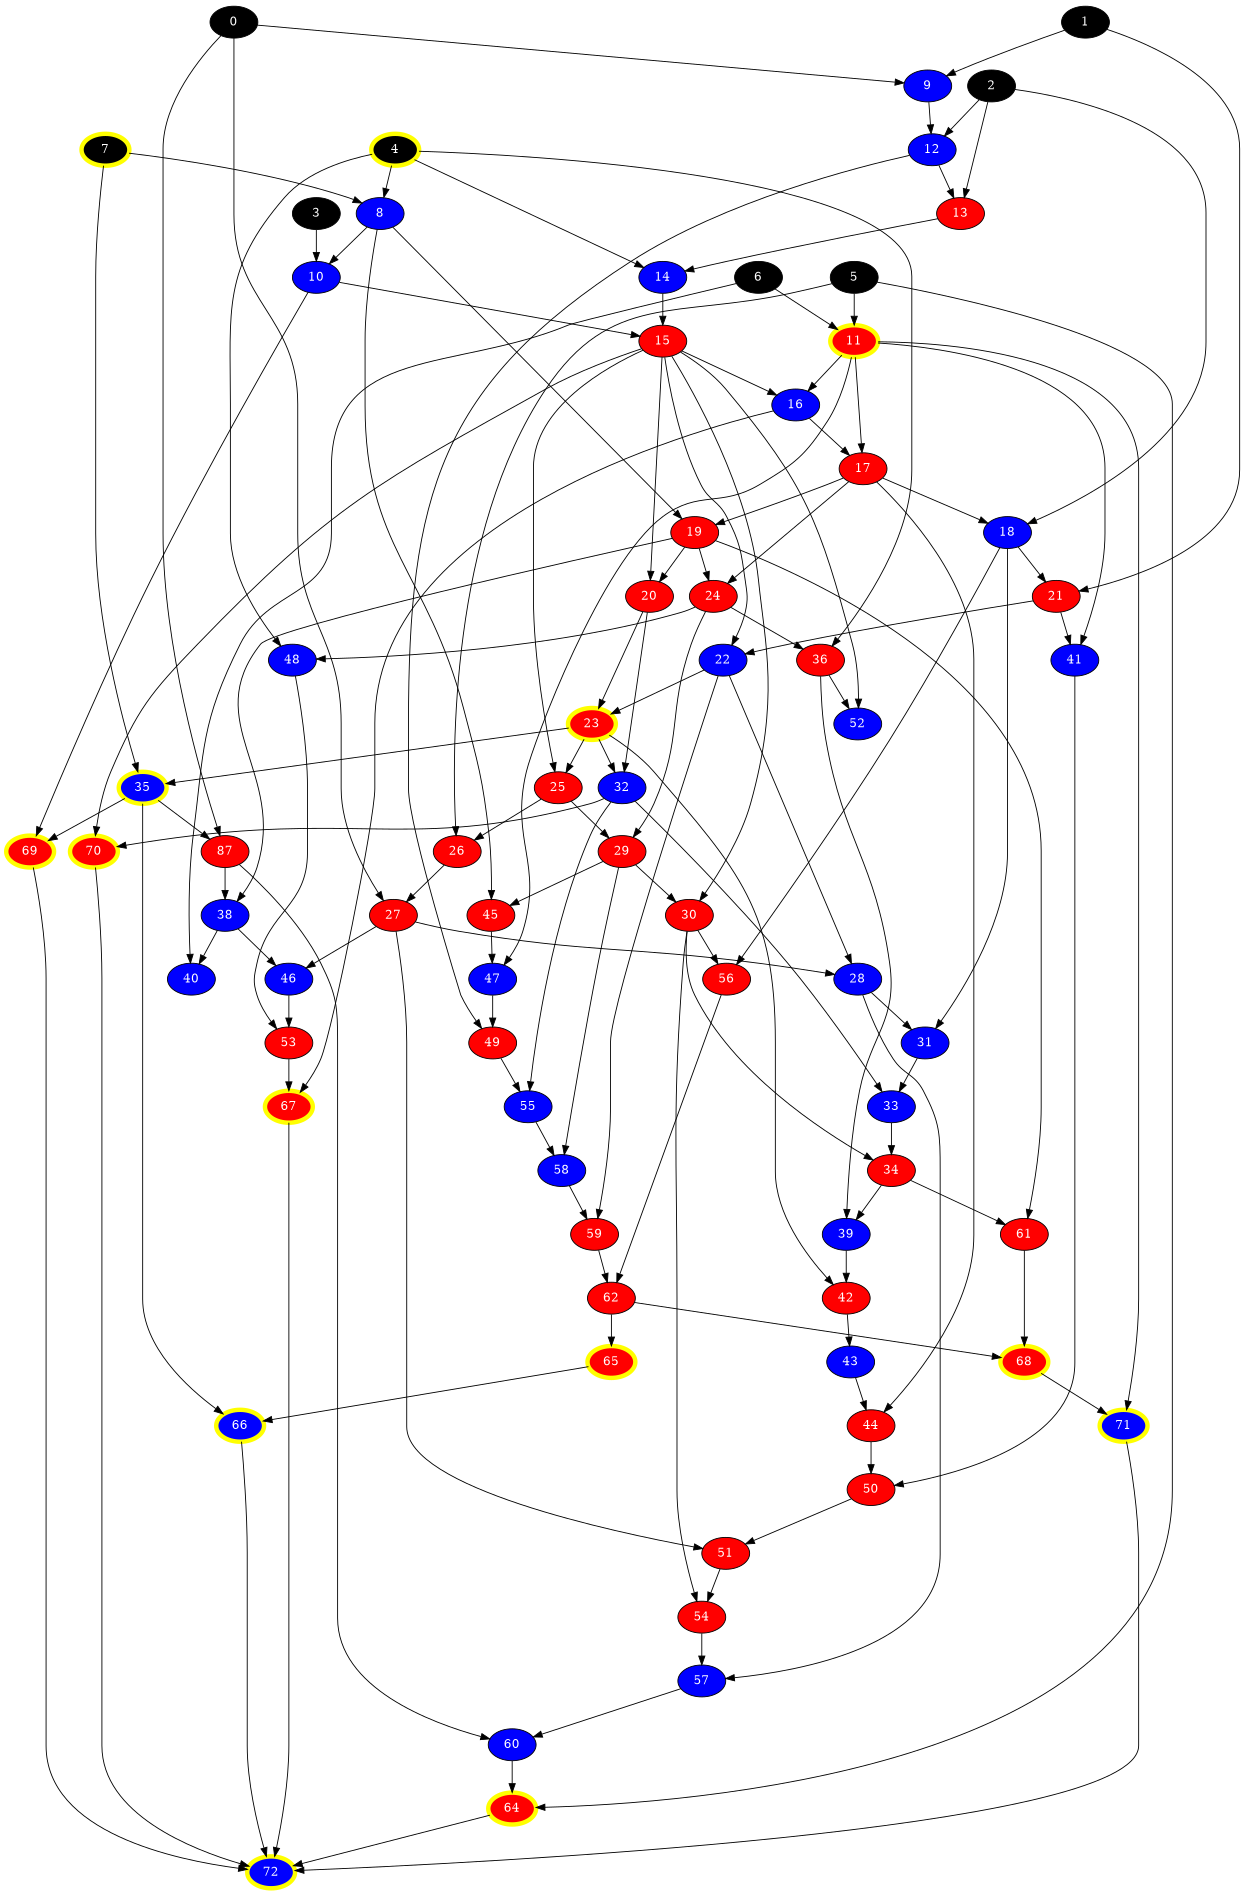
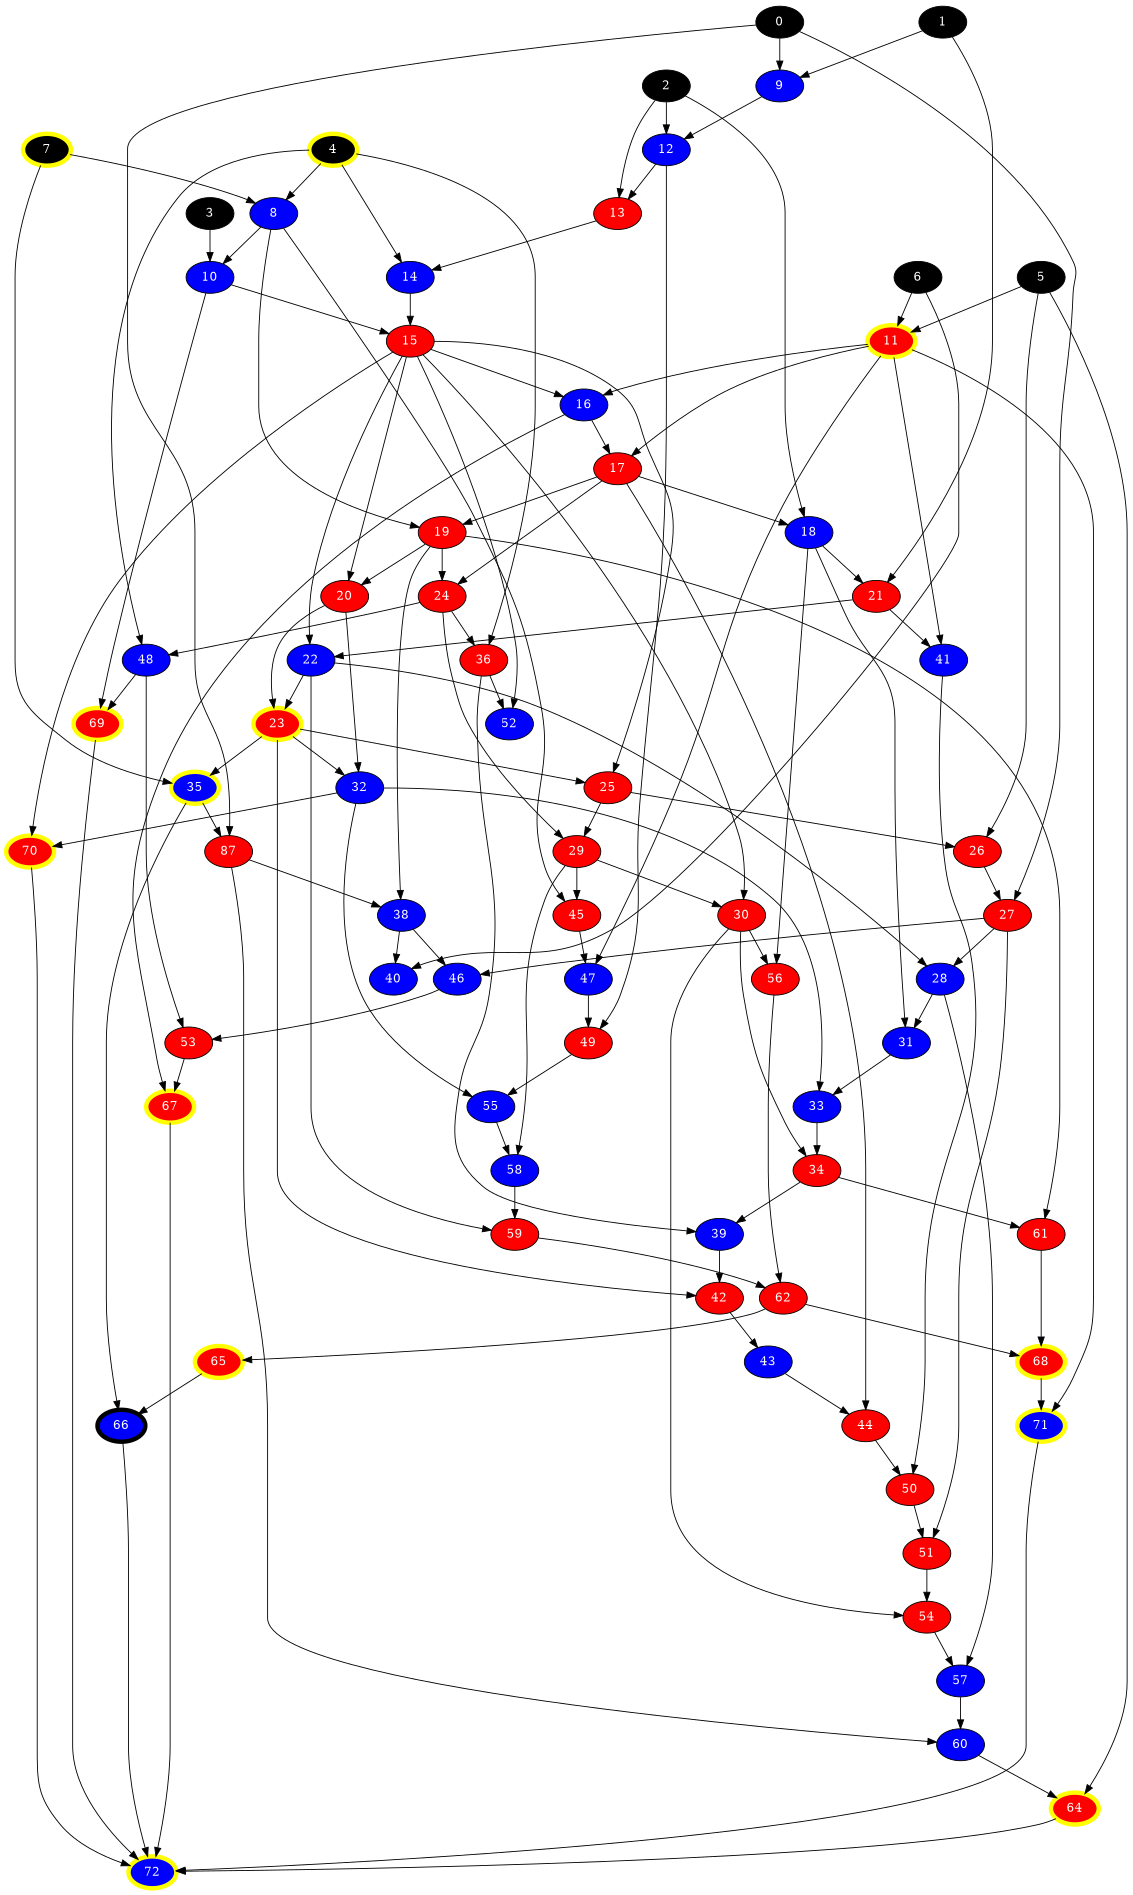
(91, 817) -> (125, 689)
(240, 1426) -> (121, 1426)
